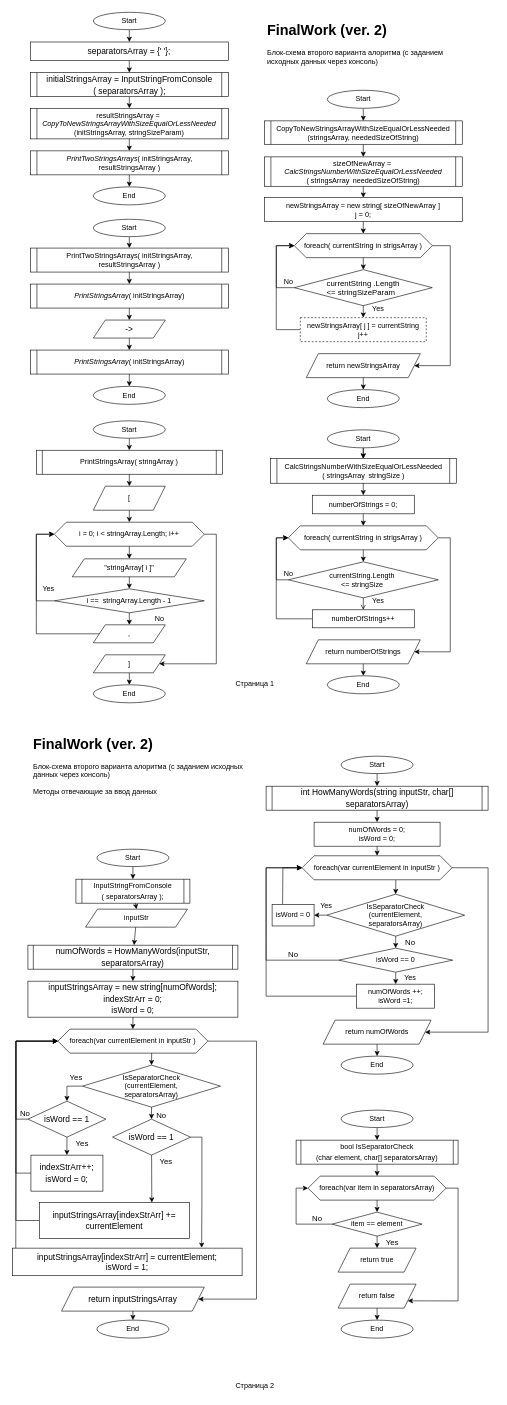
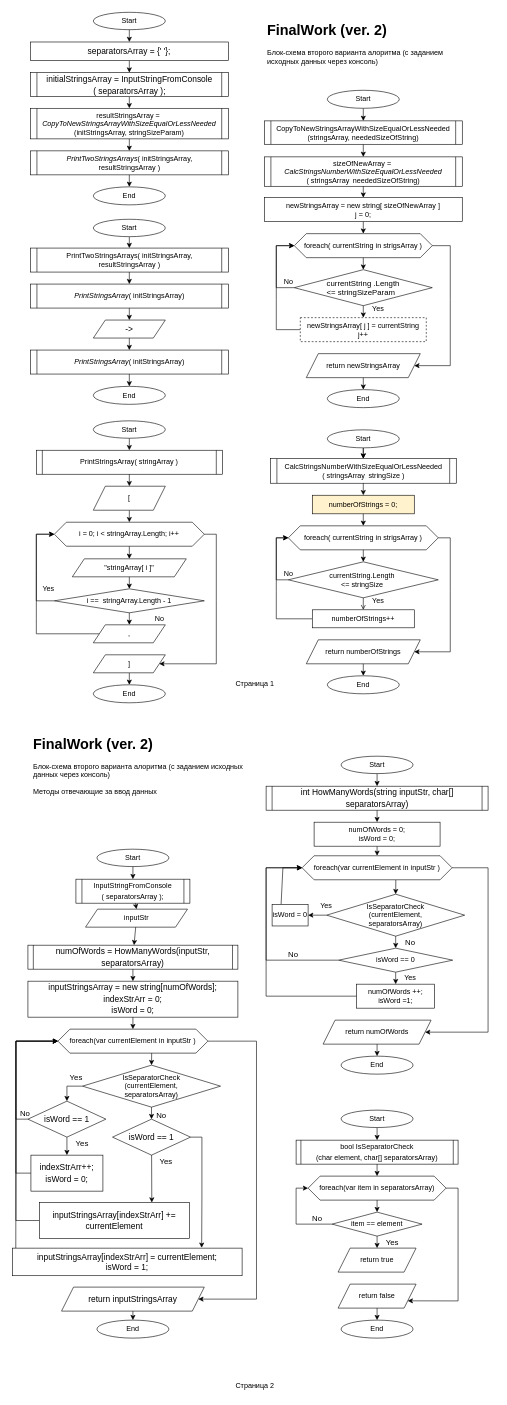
(363, 505) -> (363, 505)
(293, 915) -> (290, 915)
